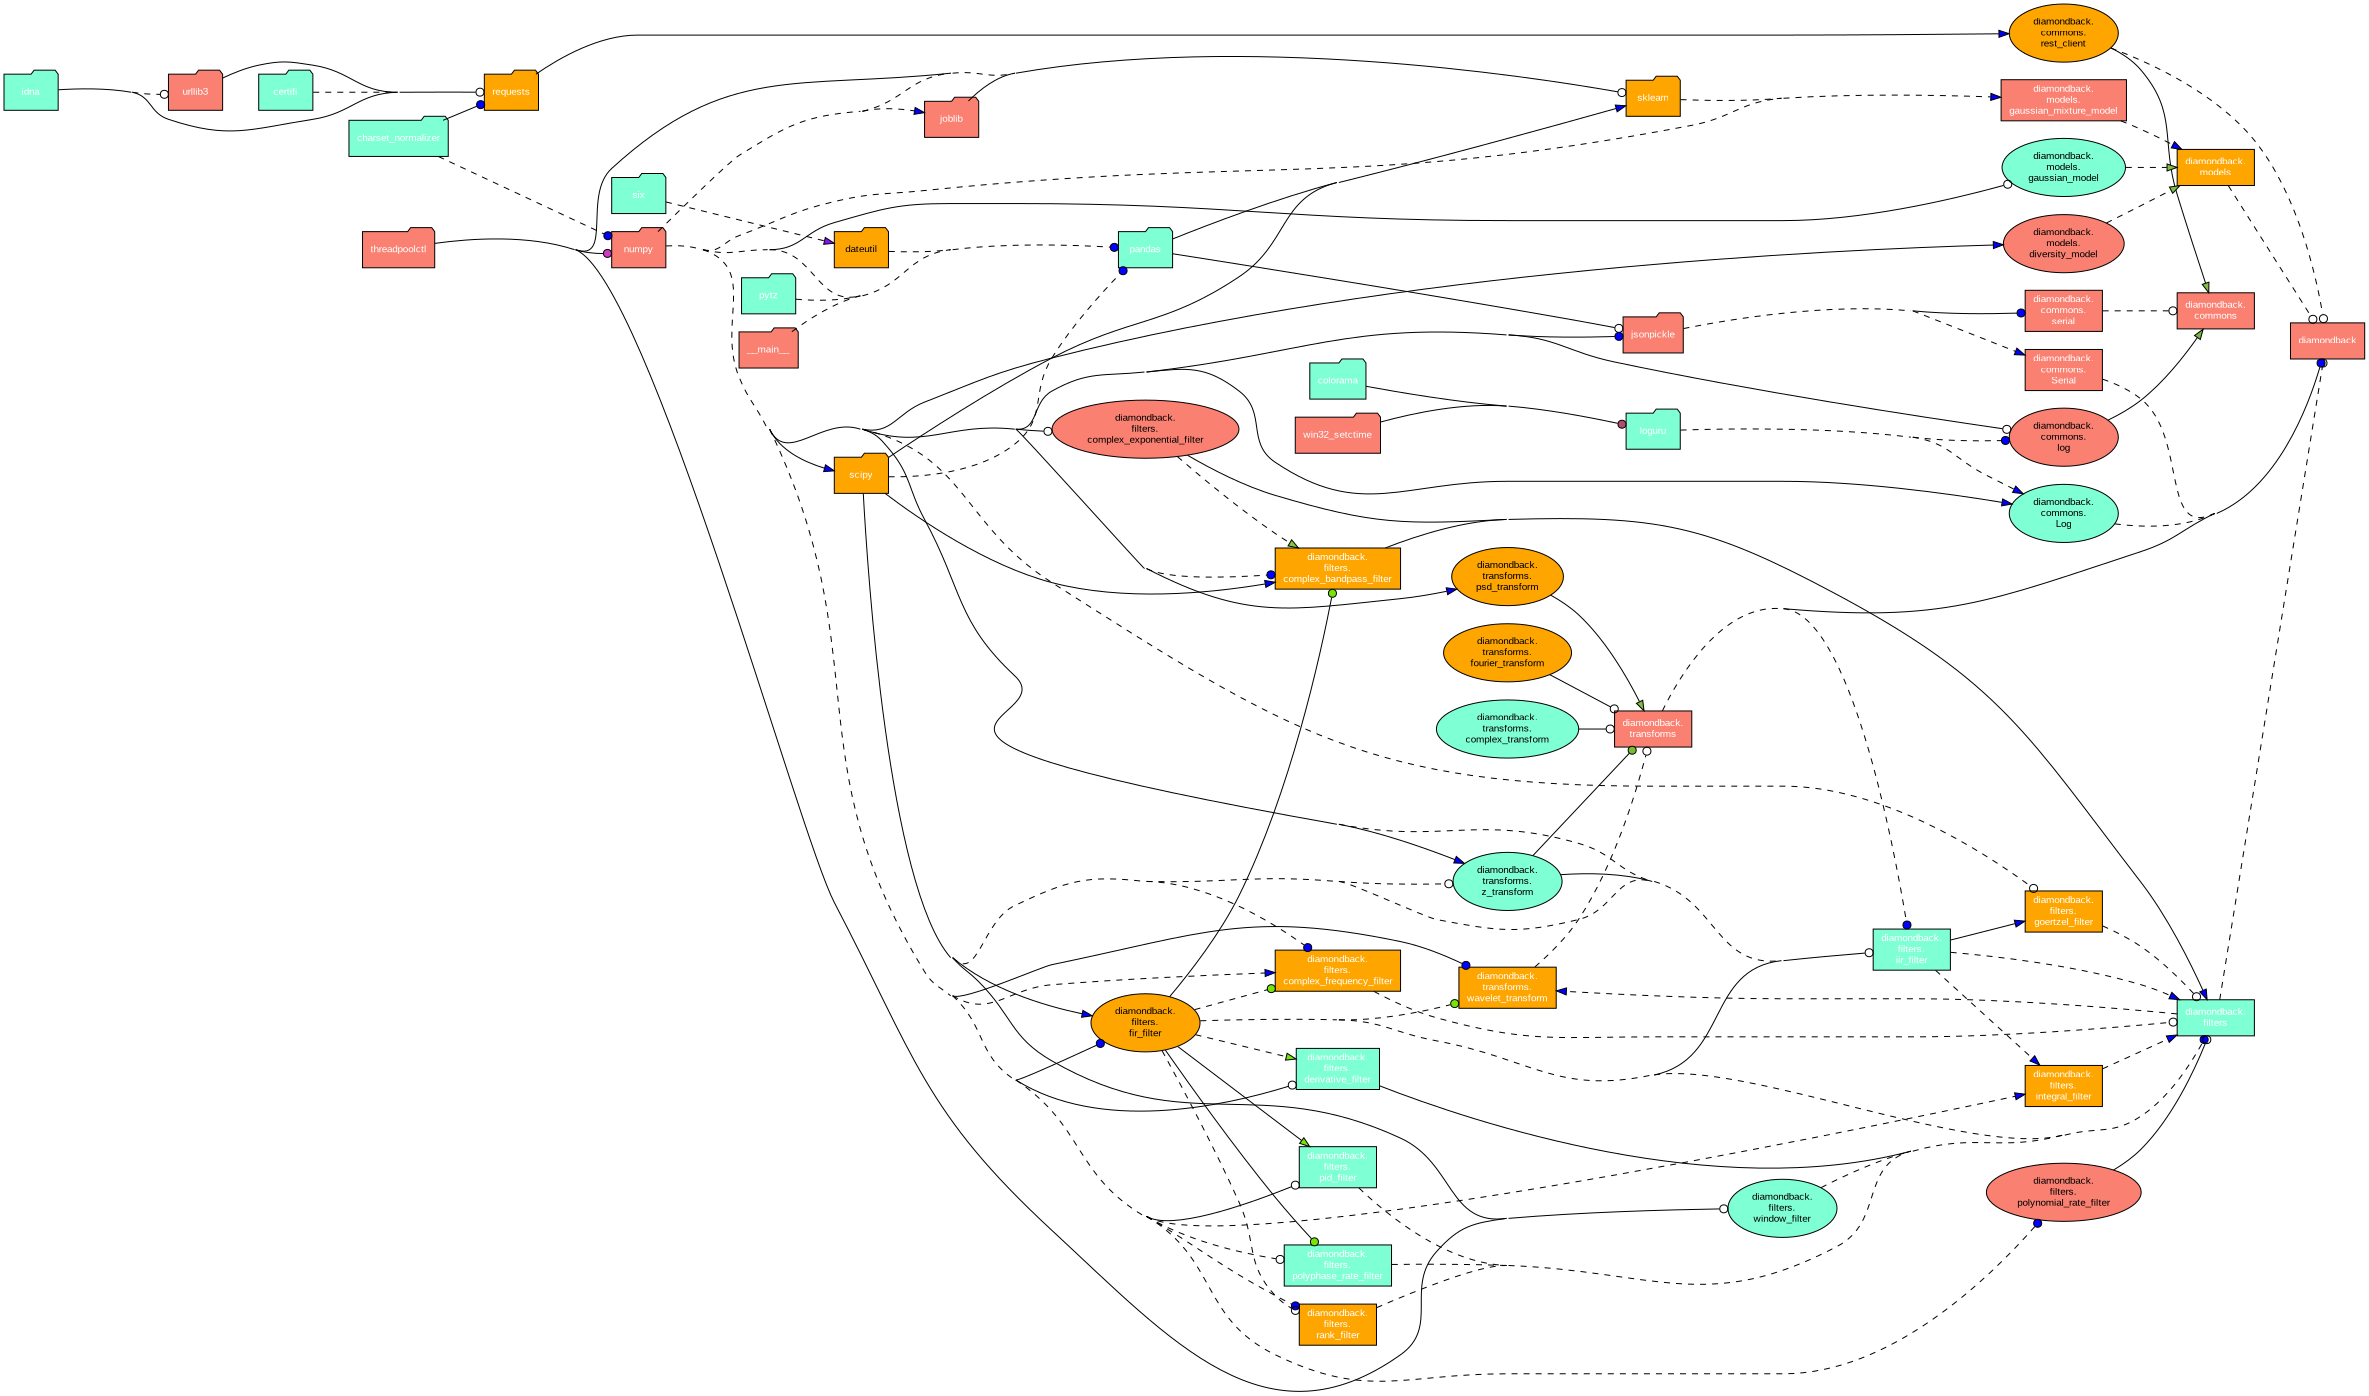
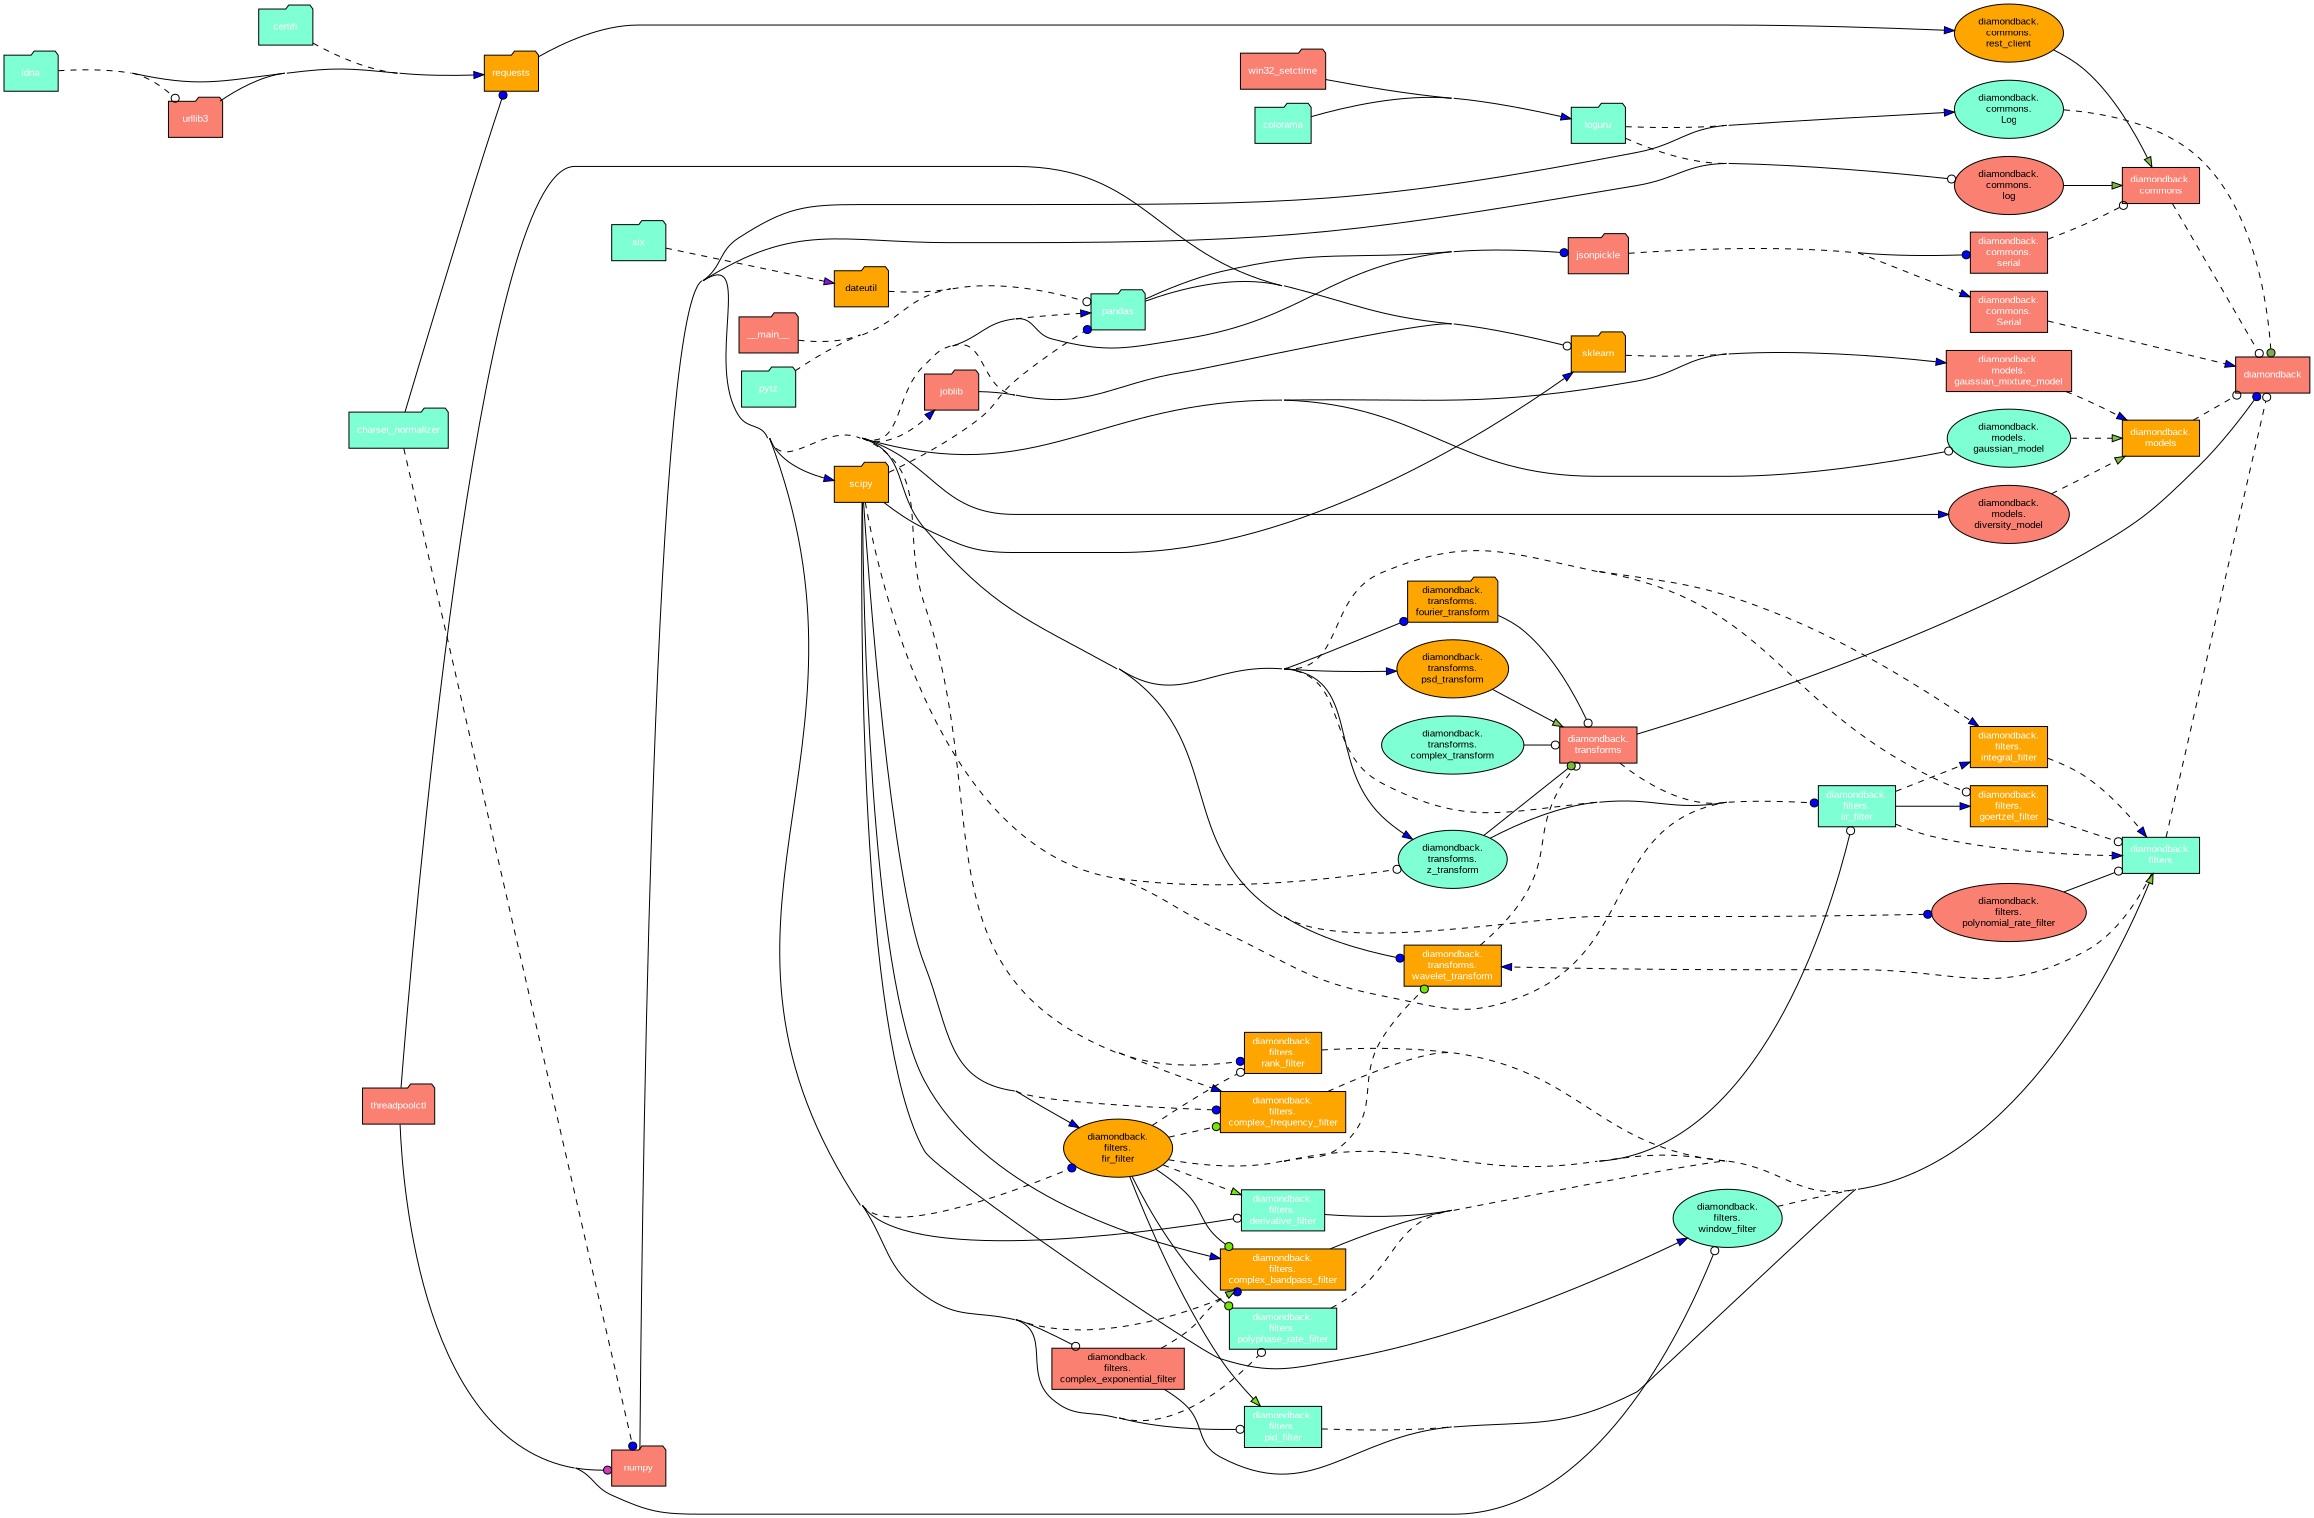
(2259, 147) -> (2215, 277)
(1240, 171) -> (1508, 398)
(1145, 429) -> (1118, 1369)
none -> (1342, 647)
(1508, 653) -> (1453, 602)
(1056, 1063) -> (966, 1205)
